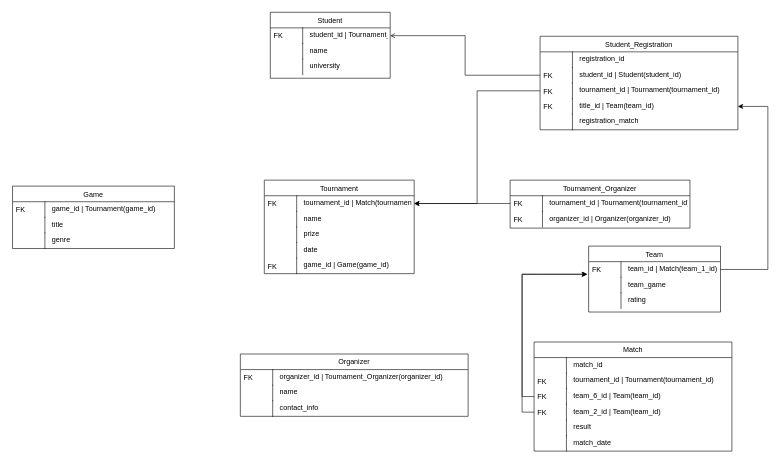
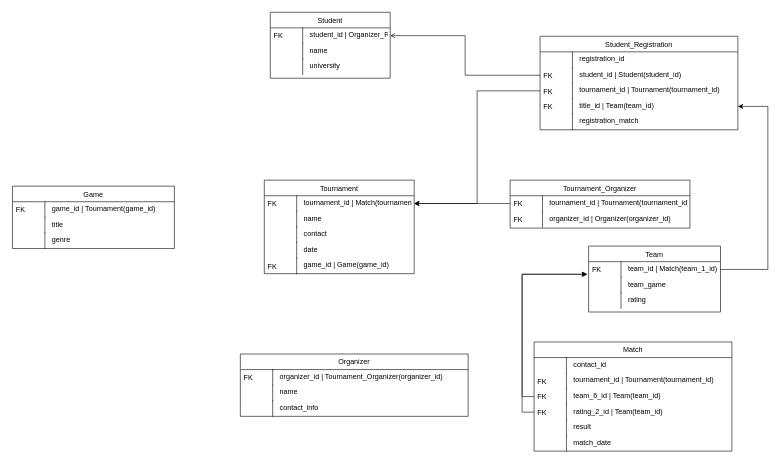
(400, 35) -> (397, 35)
(313, 234) -> (318, 234)
(589, 365) -> (593, 365)
(619, 412) -> (622, 412)
